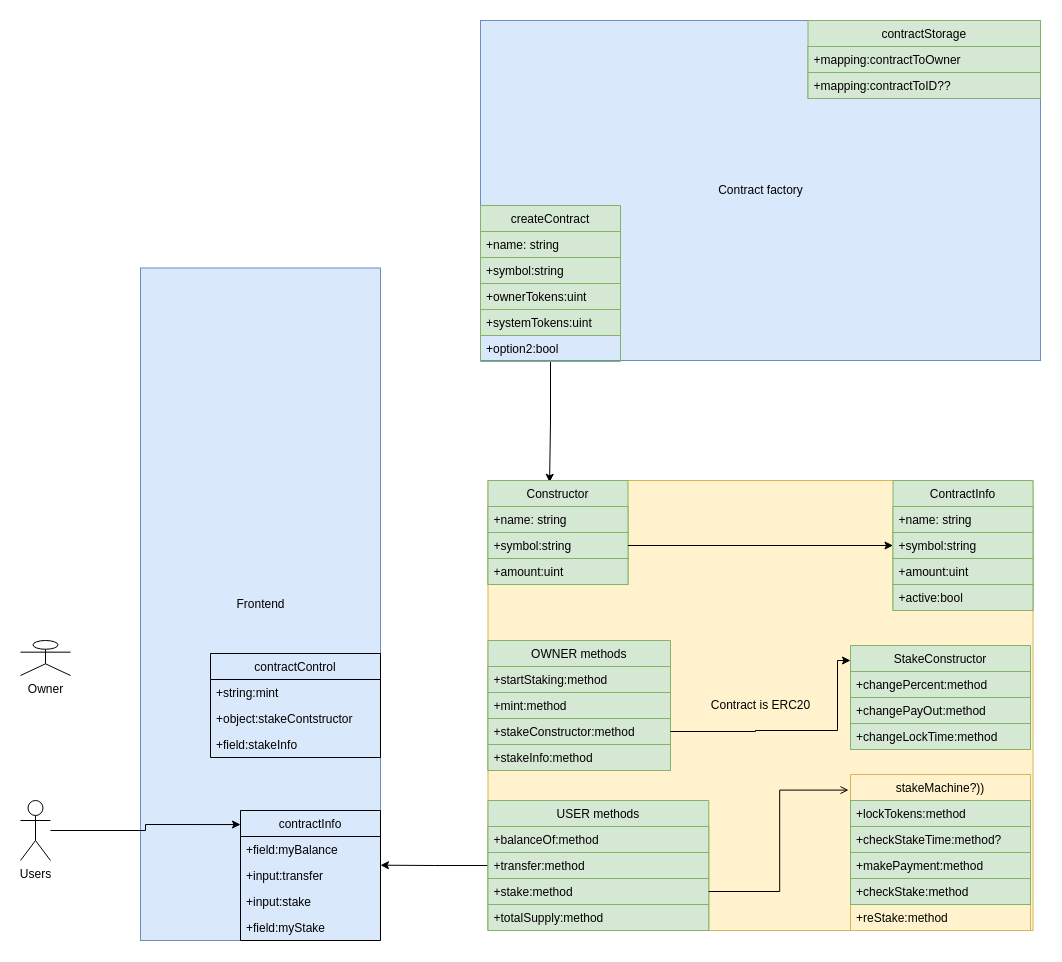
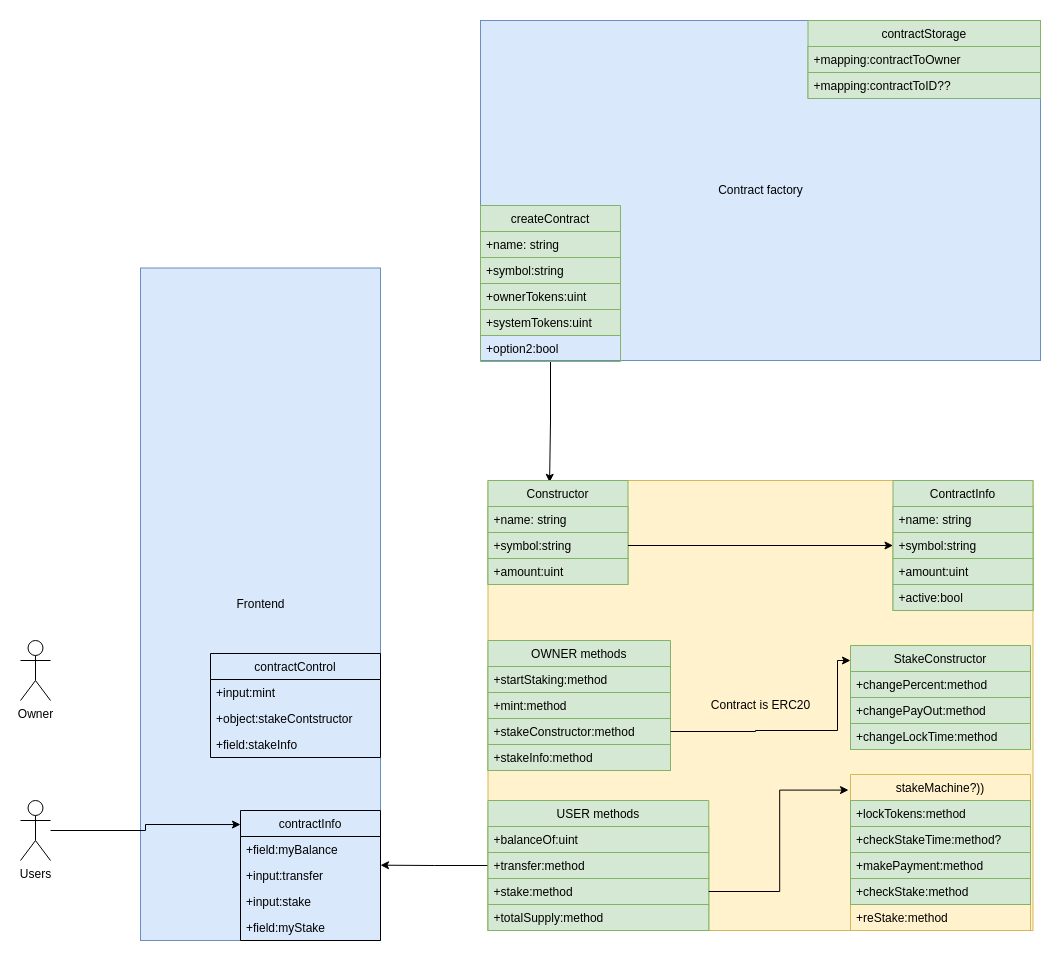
(46, 658) -> (36, 671)
(252, 693) -> (248, 693)
(842, 790) -> (840, 790)
(548, 840) -> (539, 840)
